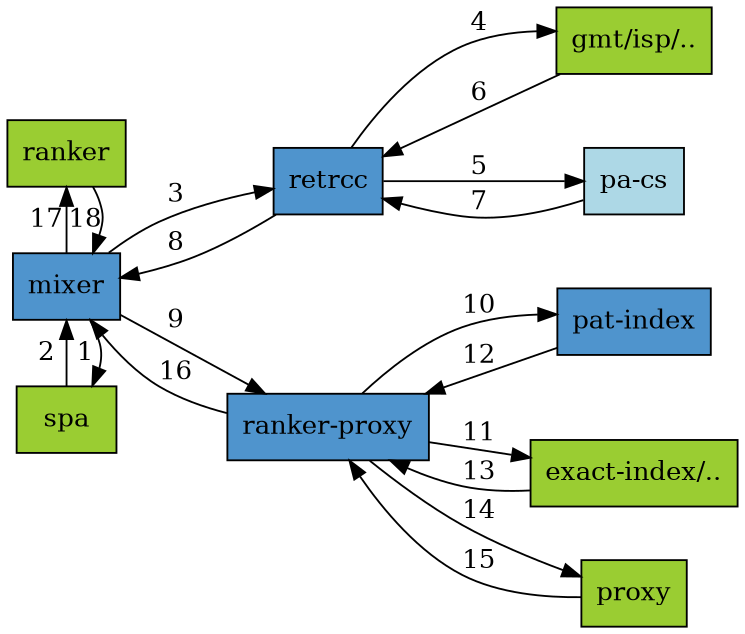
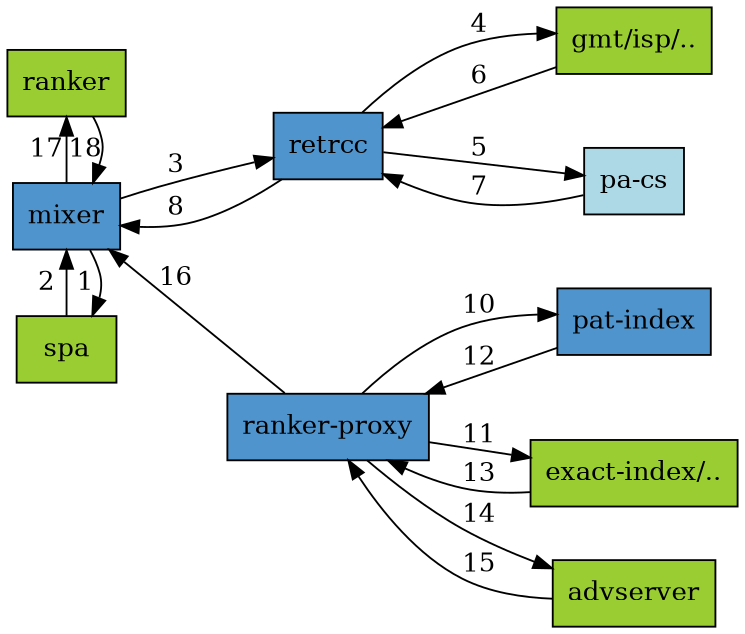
(185, 350) -> none
(634, 593) -> (634, 593)
